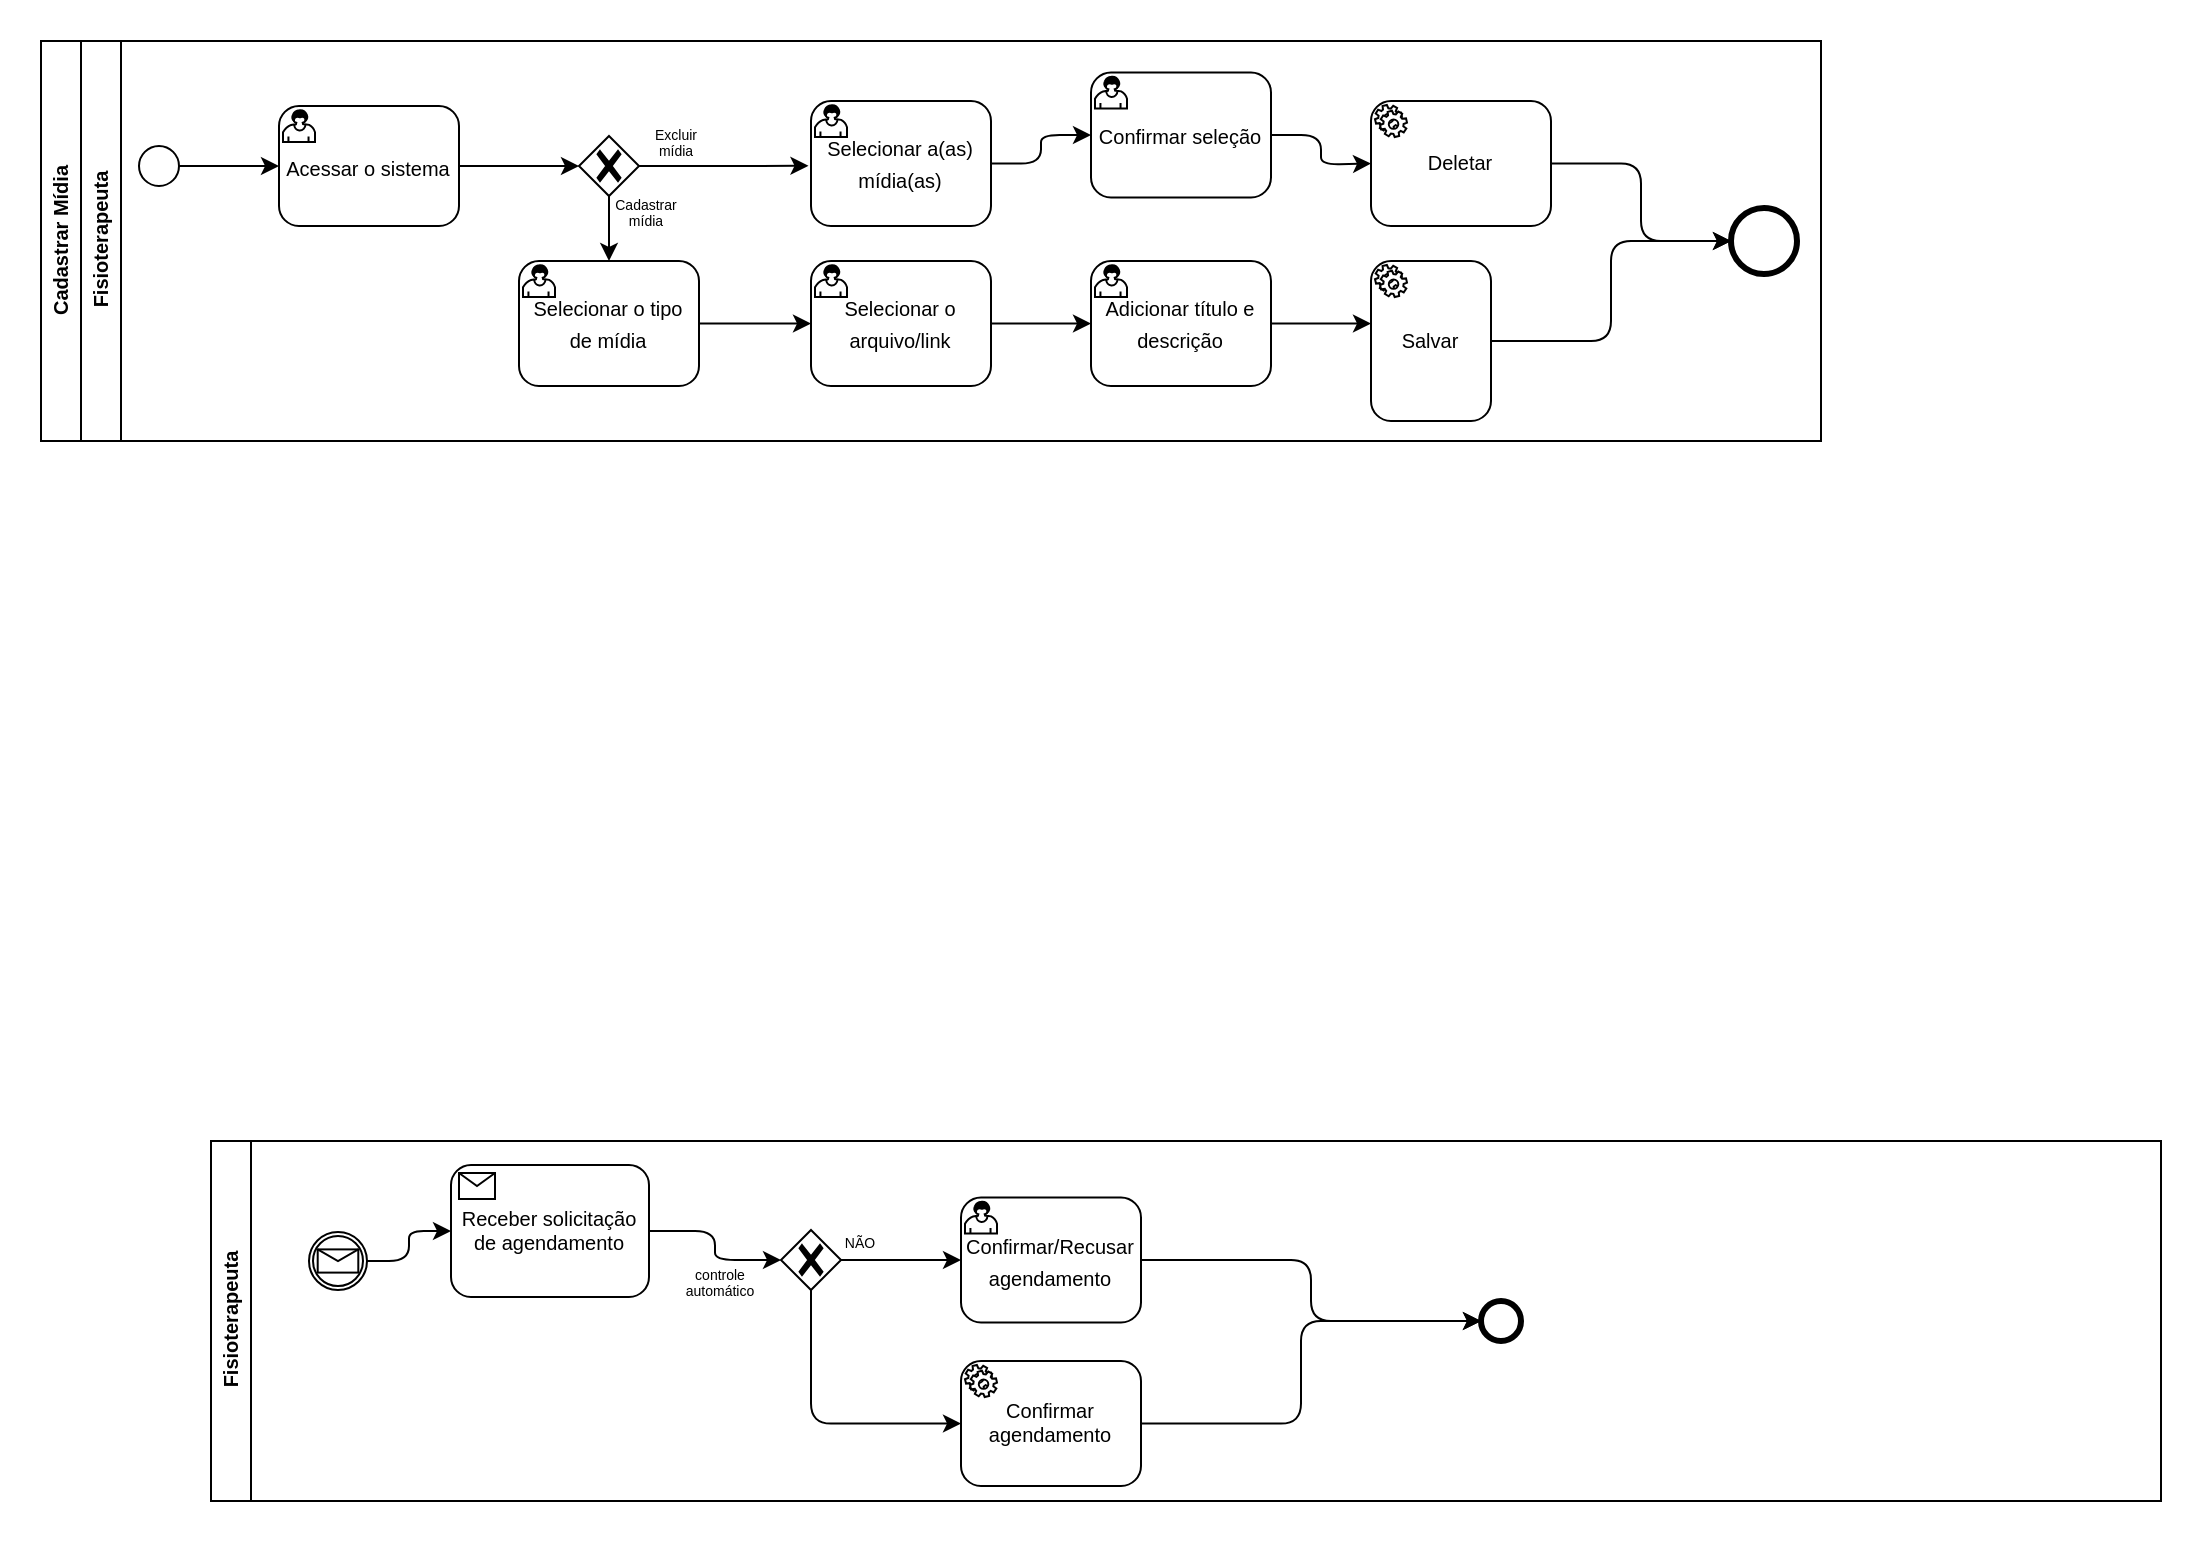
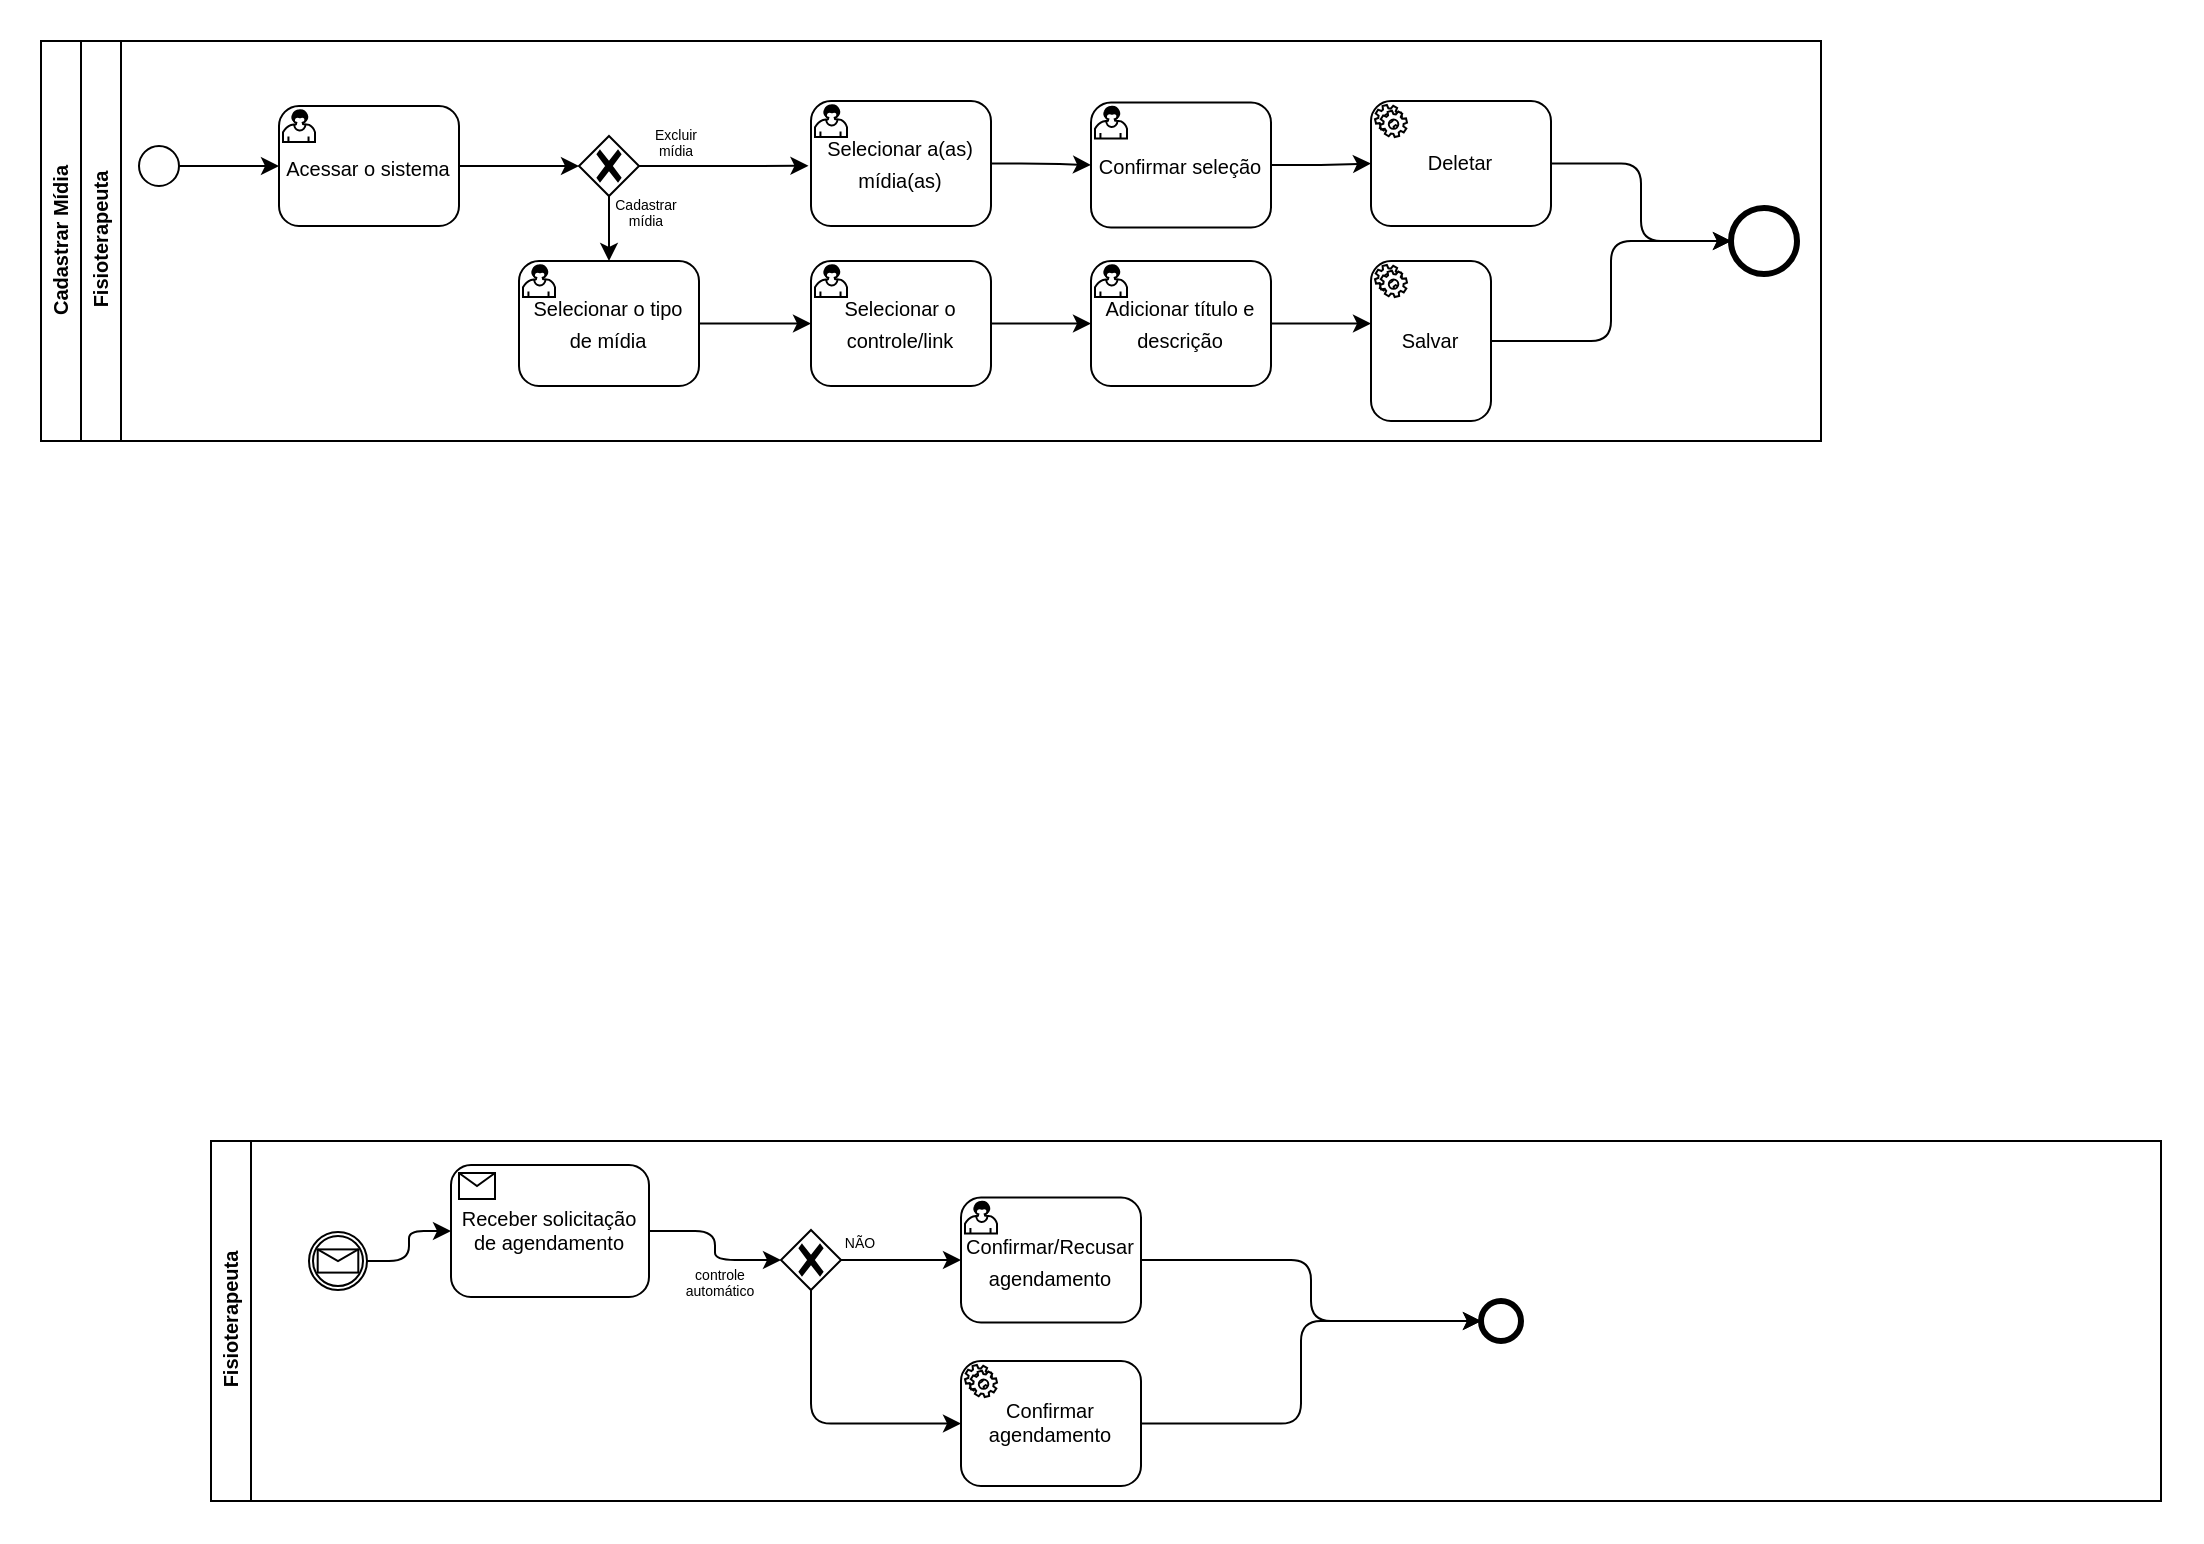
(1181, 135) -> (1181, 165)
(901, 323) -> (901, 323)
